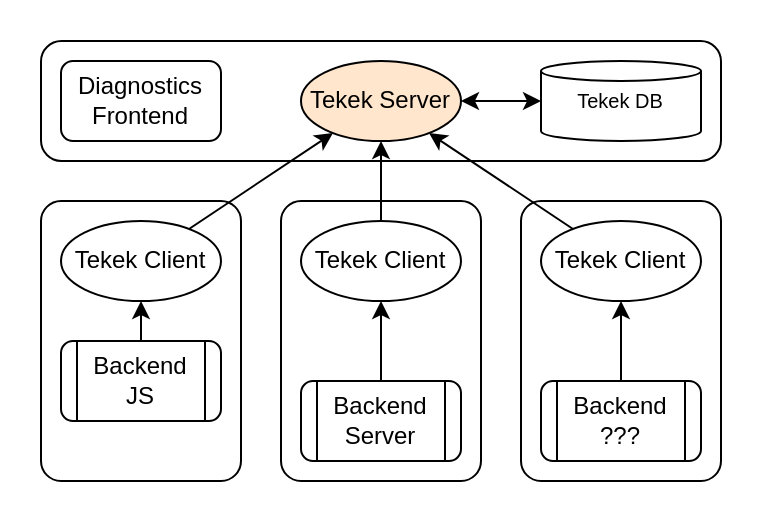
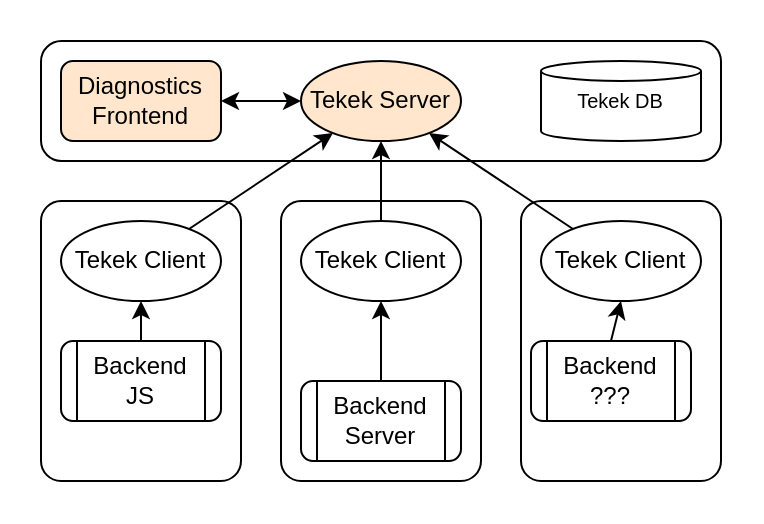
(141, 101) -> (141, 101)
none -> (261, 101)
(501, 101) -> none
(621, 421) -> (611, 381)
